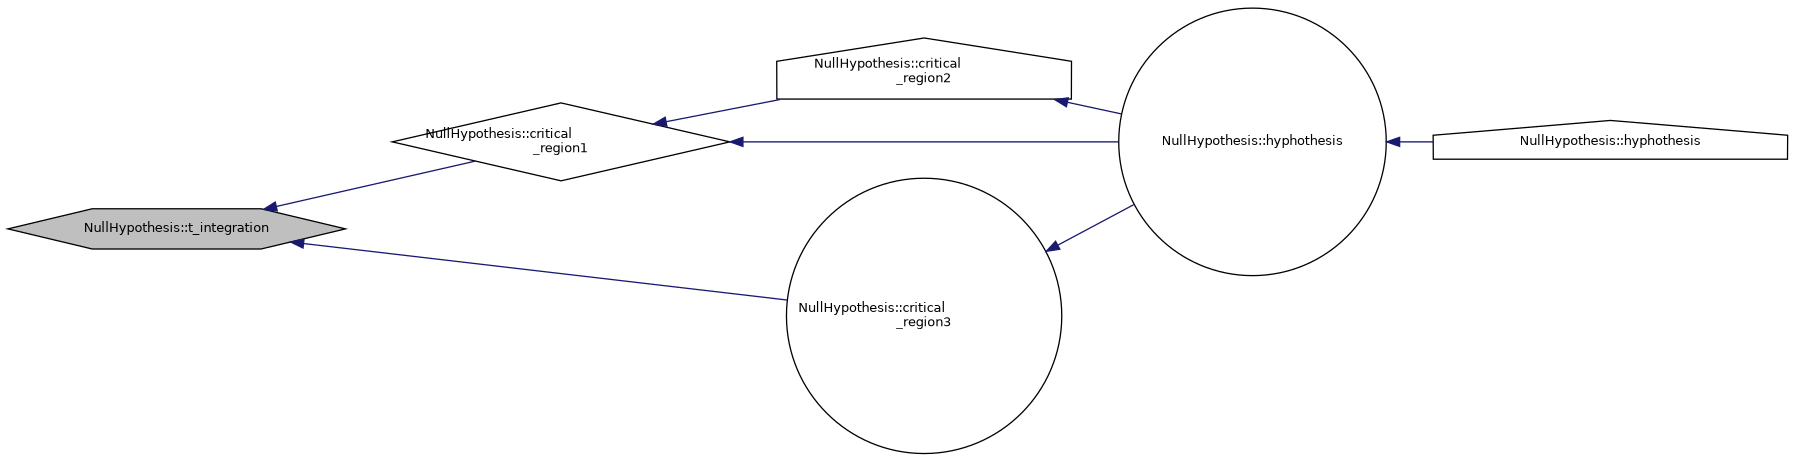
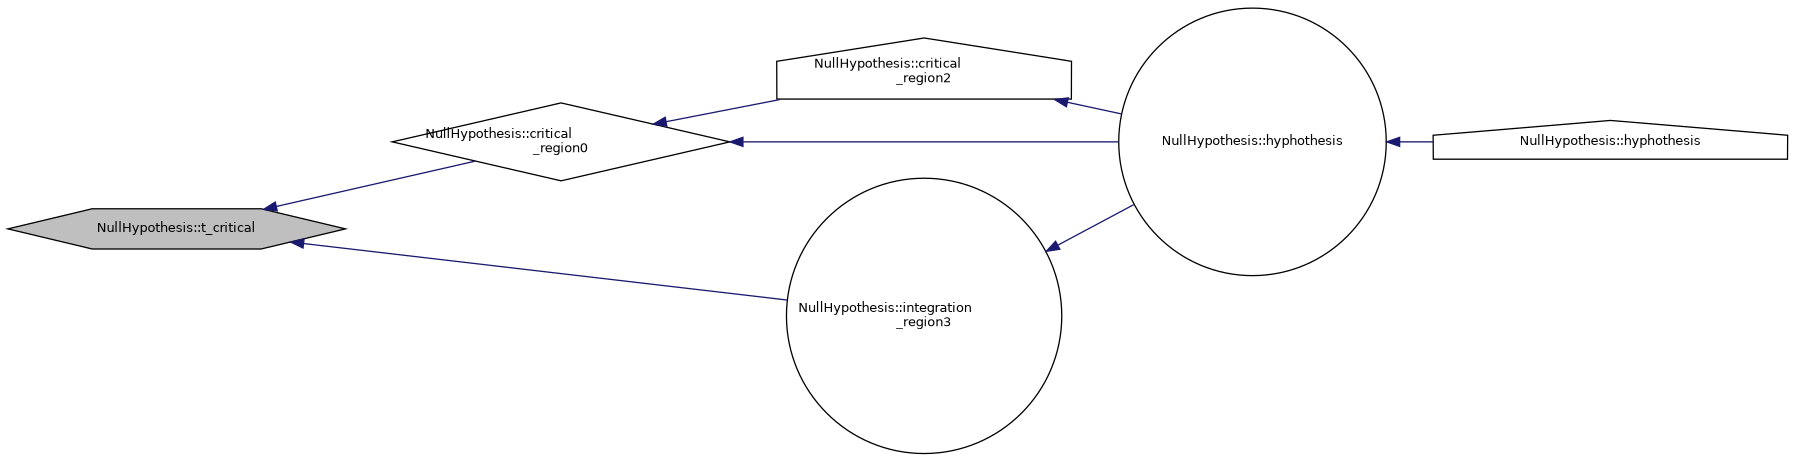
(561, 142) -> (561, 142)
(177, 229) -> (177, 229)
(924, 316) -> (924, 316)
